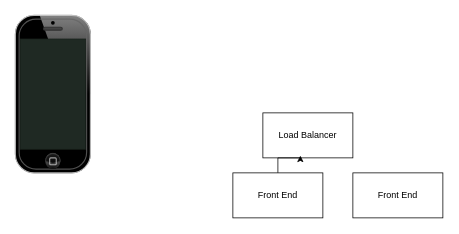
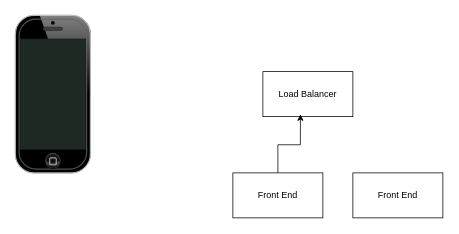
(308, 135) -> (308, 94)
